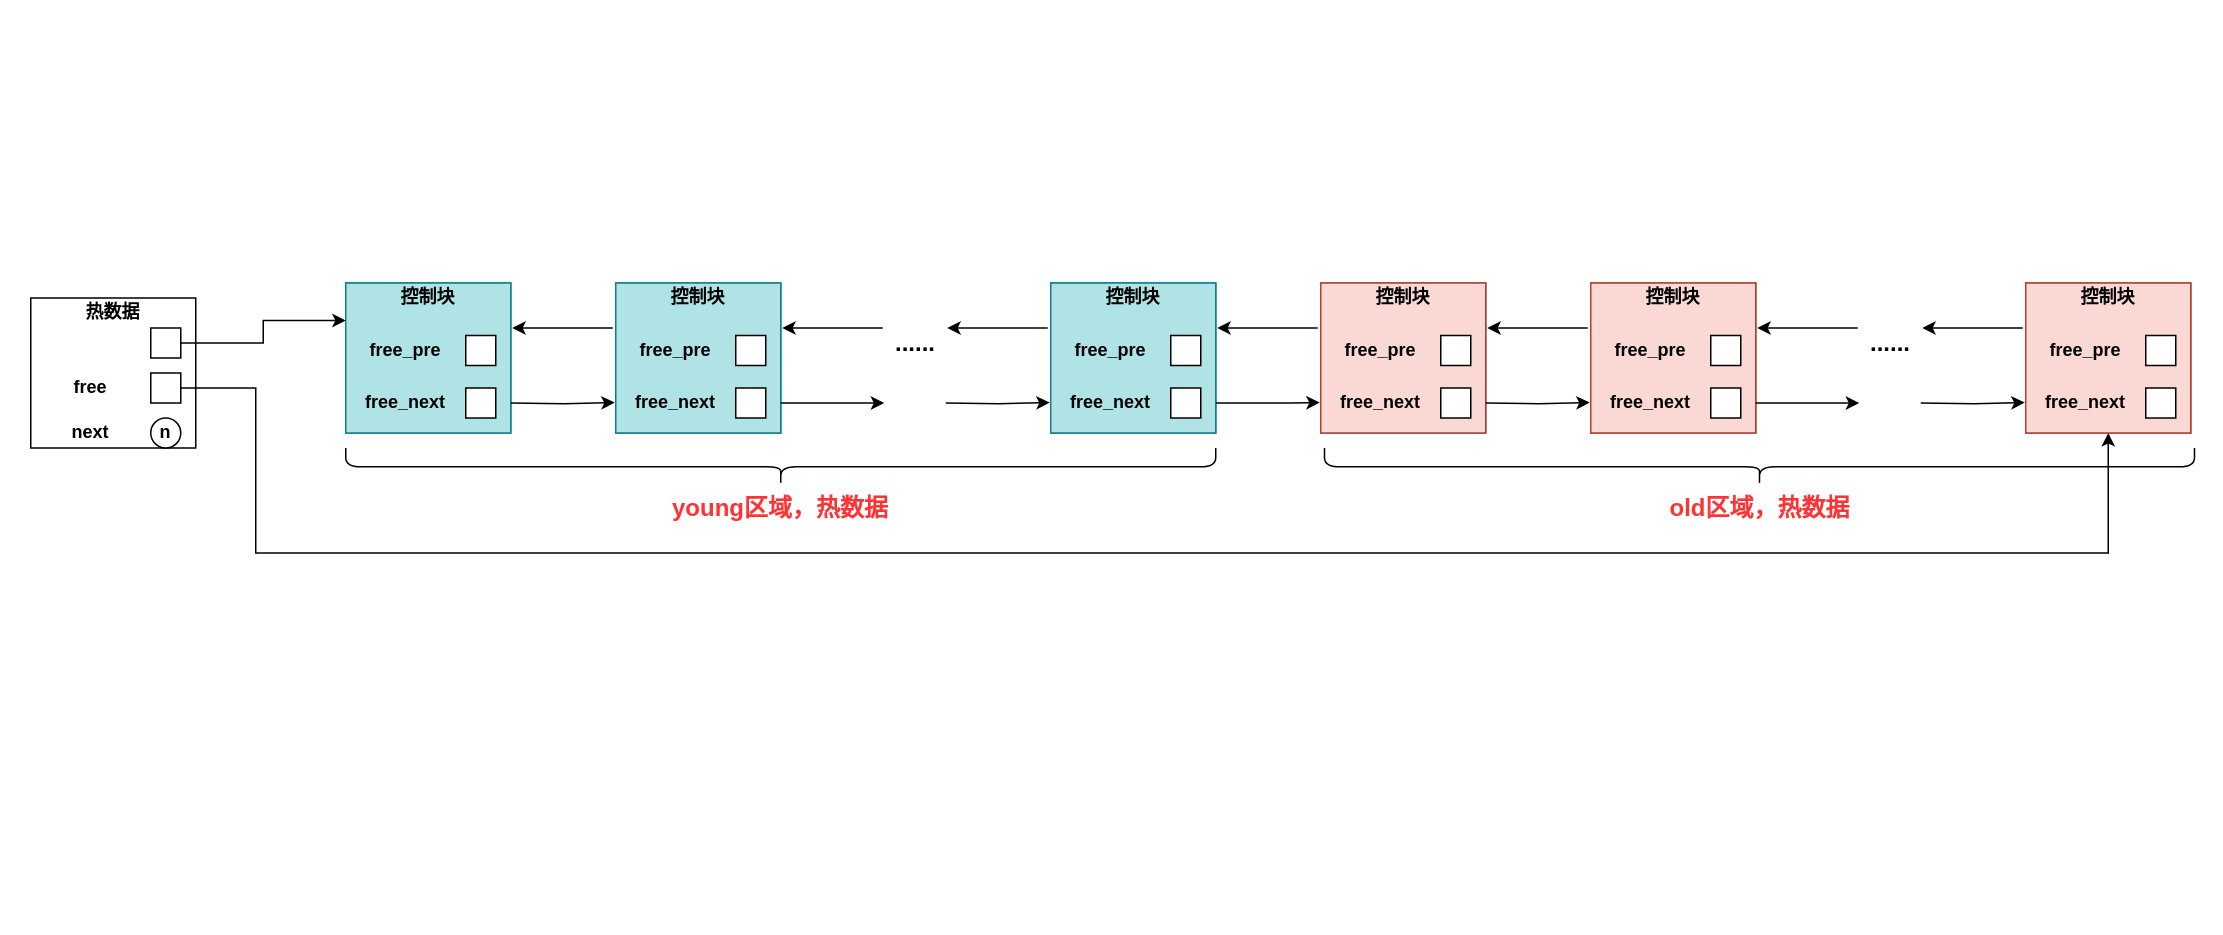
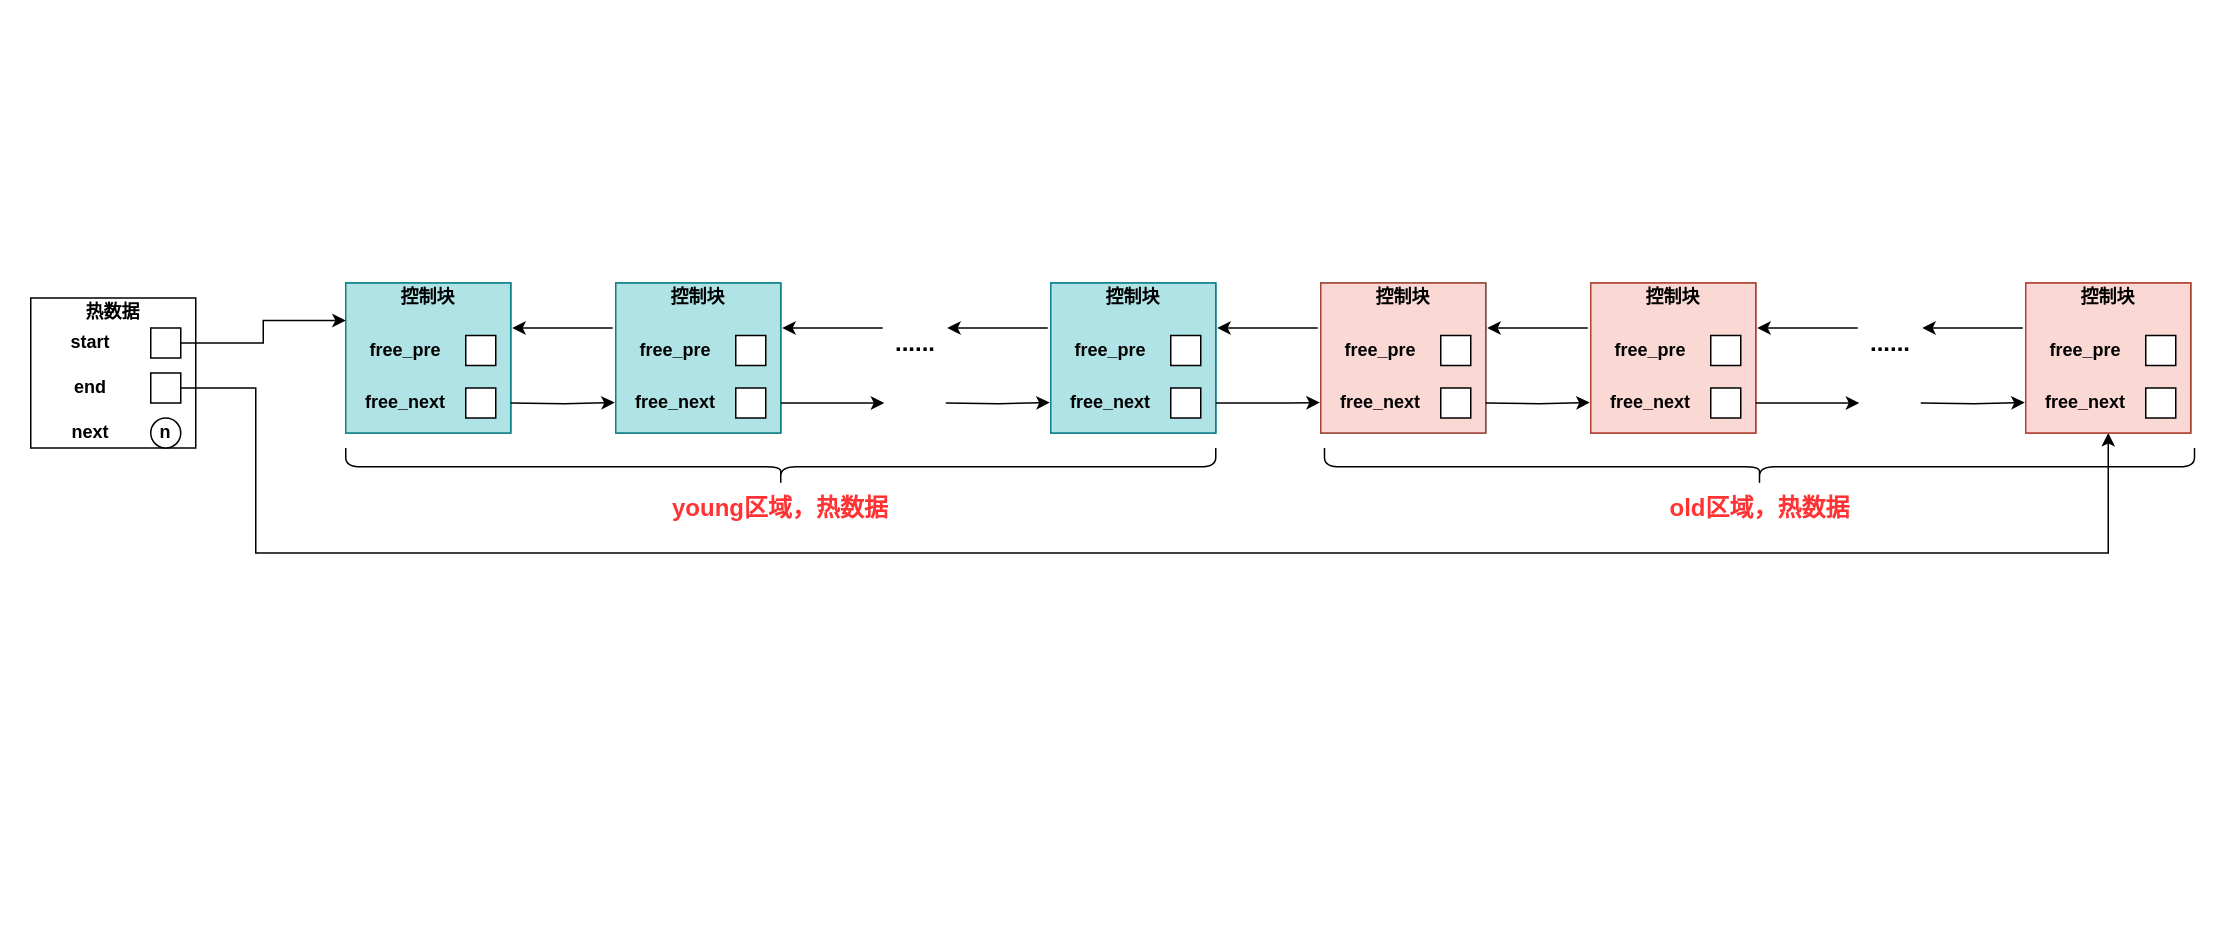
none -> (91, 343)
(91, 388) -> (91, 388)
